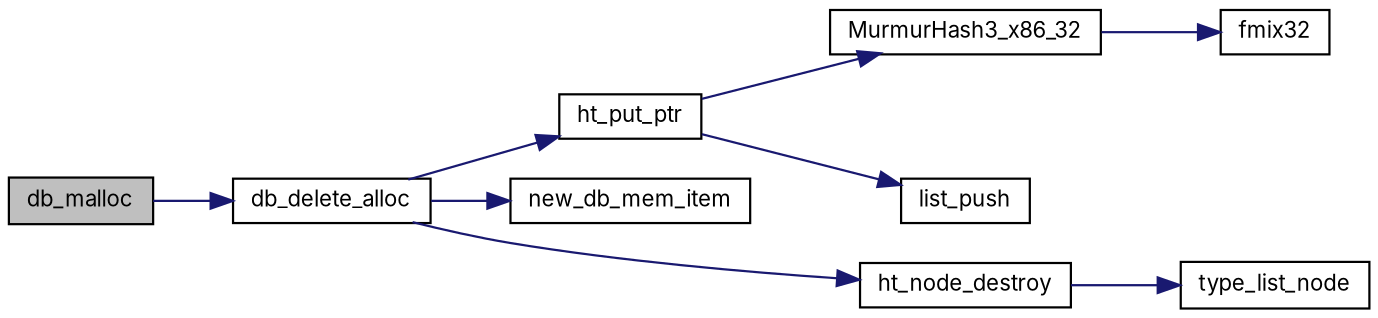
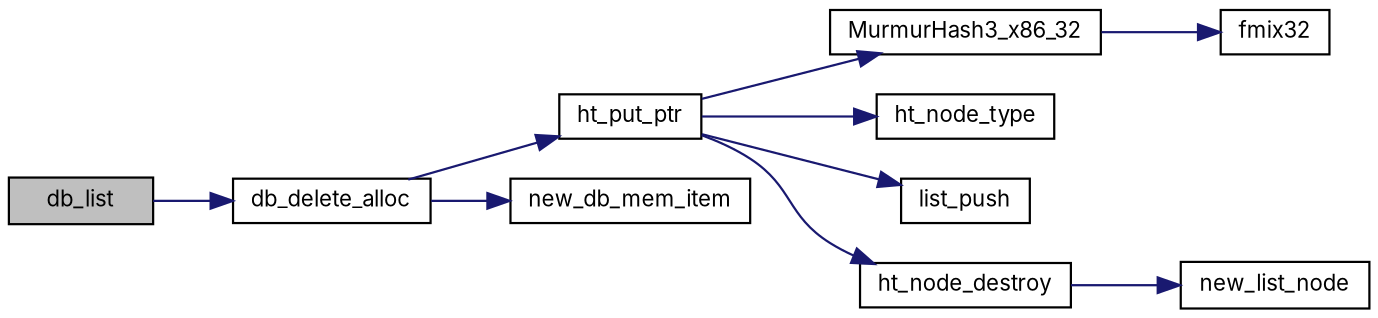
none -> (965, 117)
(81, 201) -> (81, 201)
(624, 259) -> (782, 190)
(1275, 285) -> (1275, 285)
